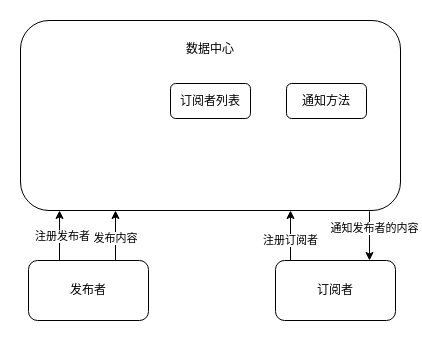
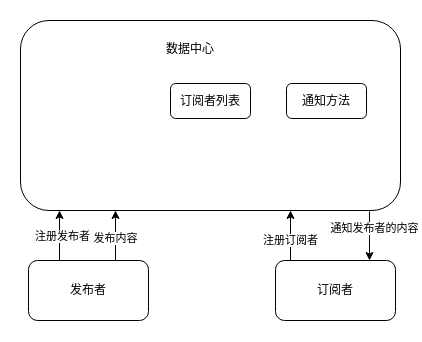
(211, 50) -> (191, 50)
